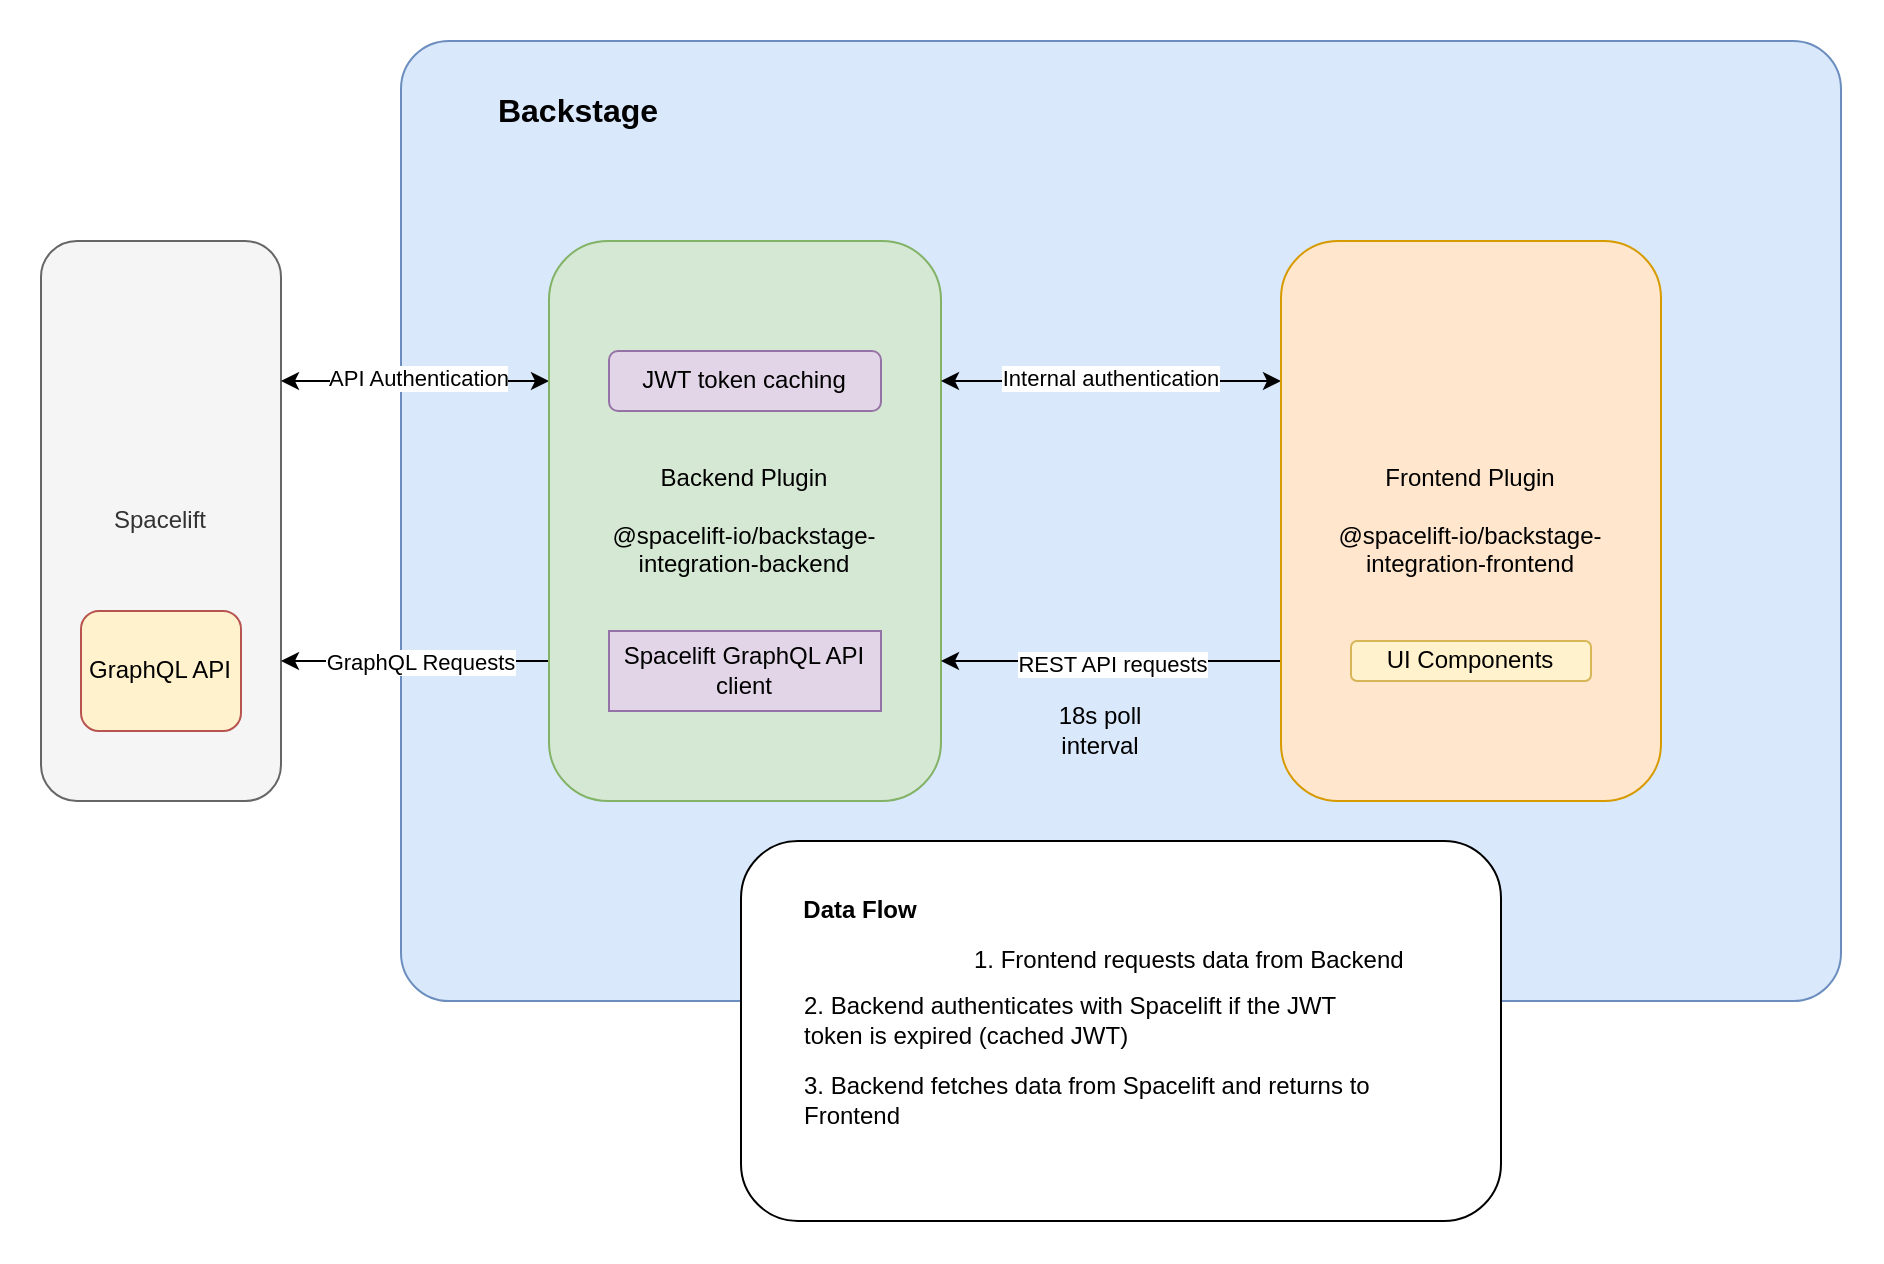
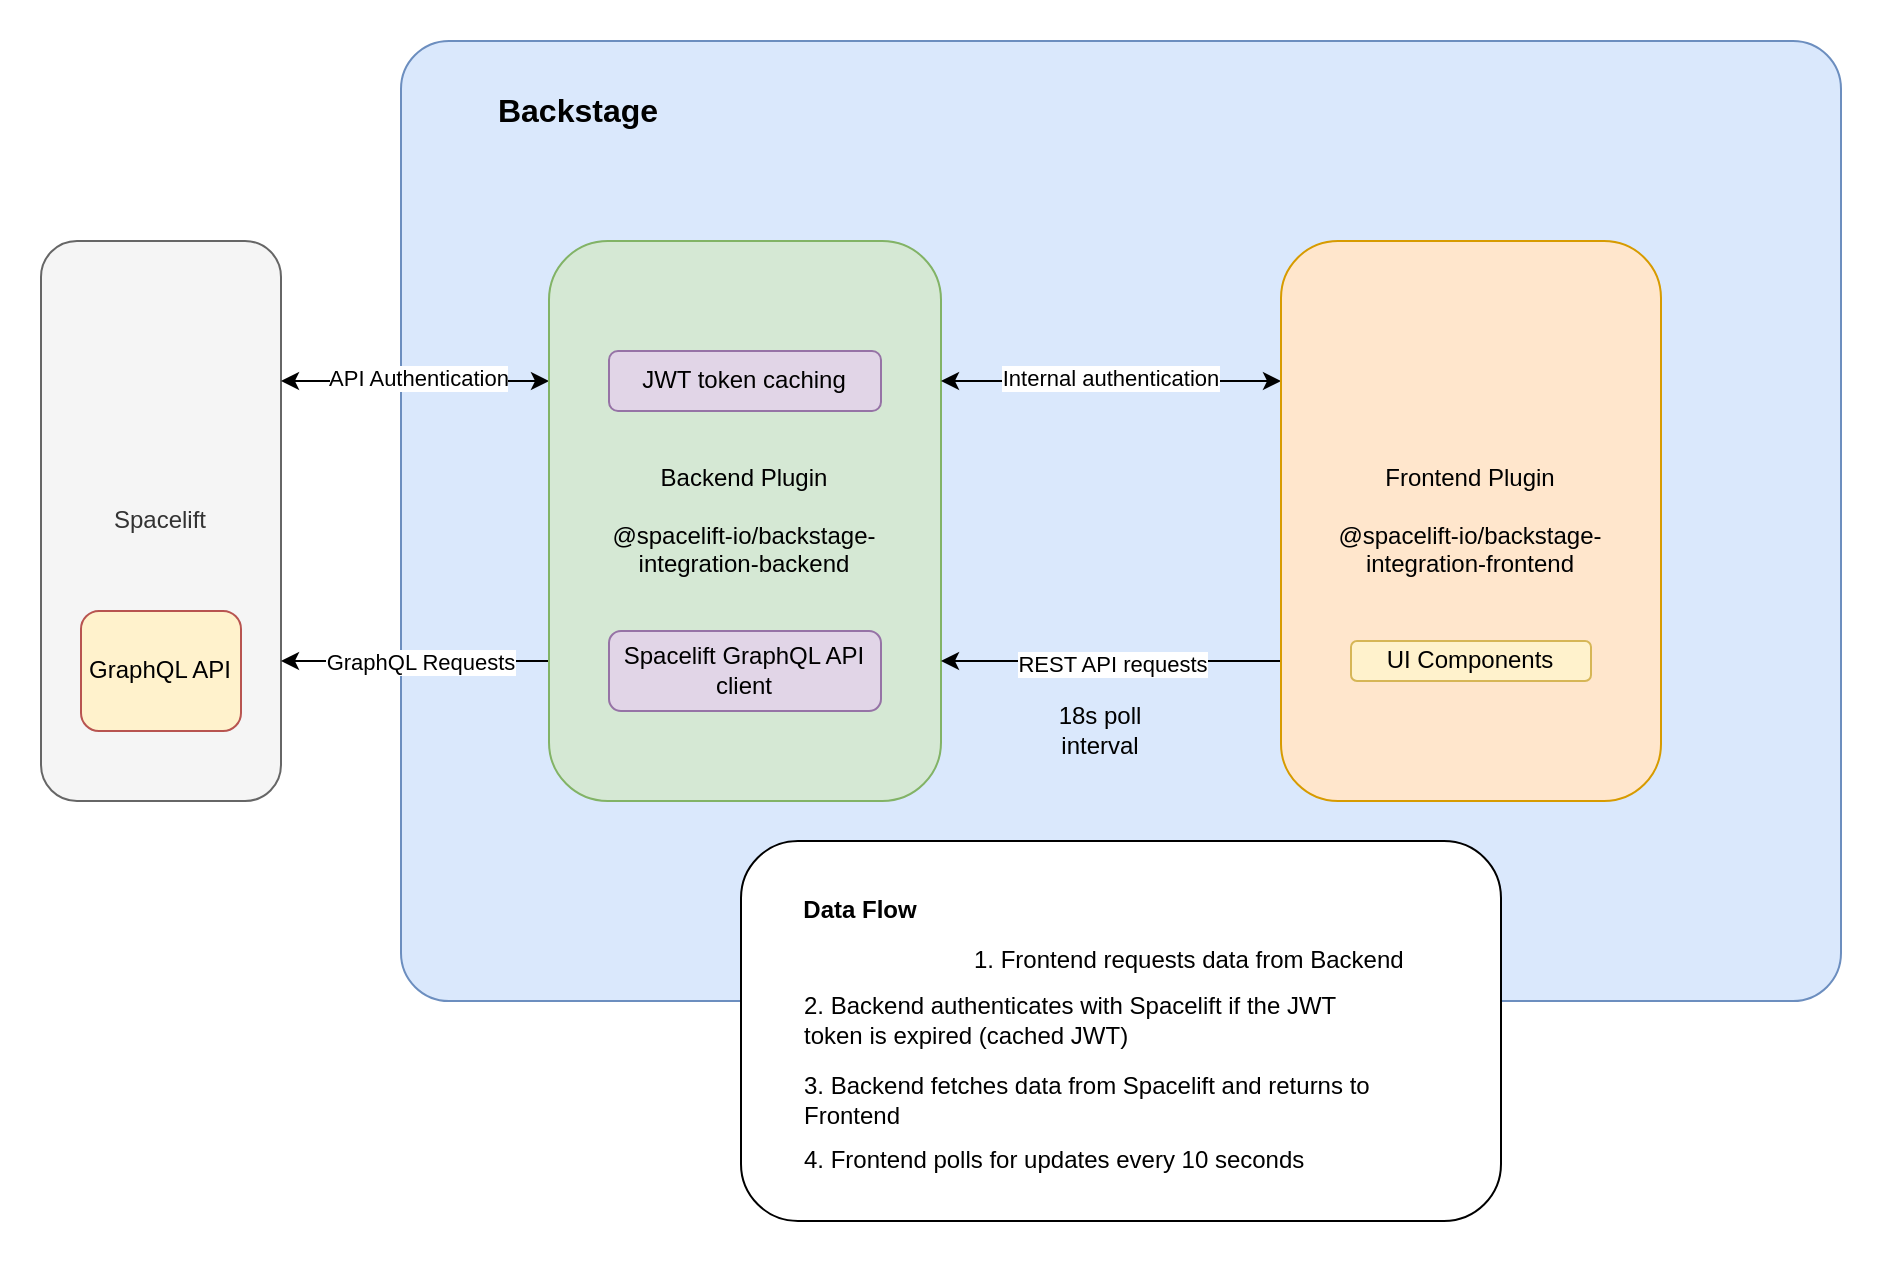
(745, 671) -> (745, 671)
none -> (1101, 1161)
